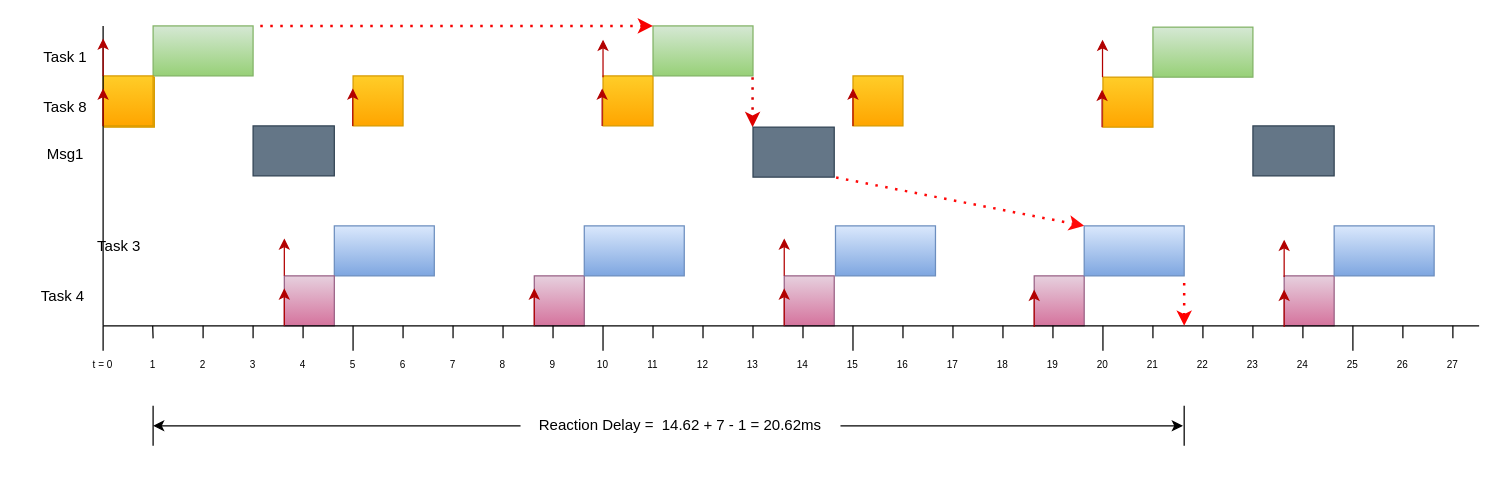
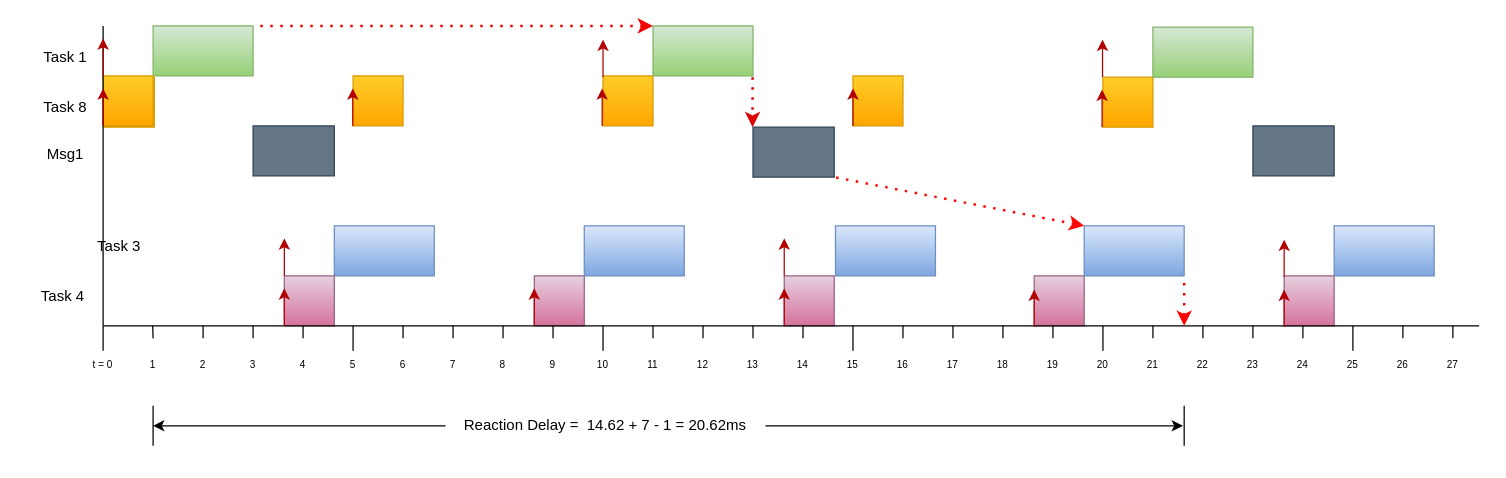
(681, 426) -> (606, 426)
